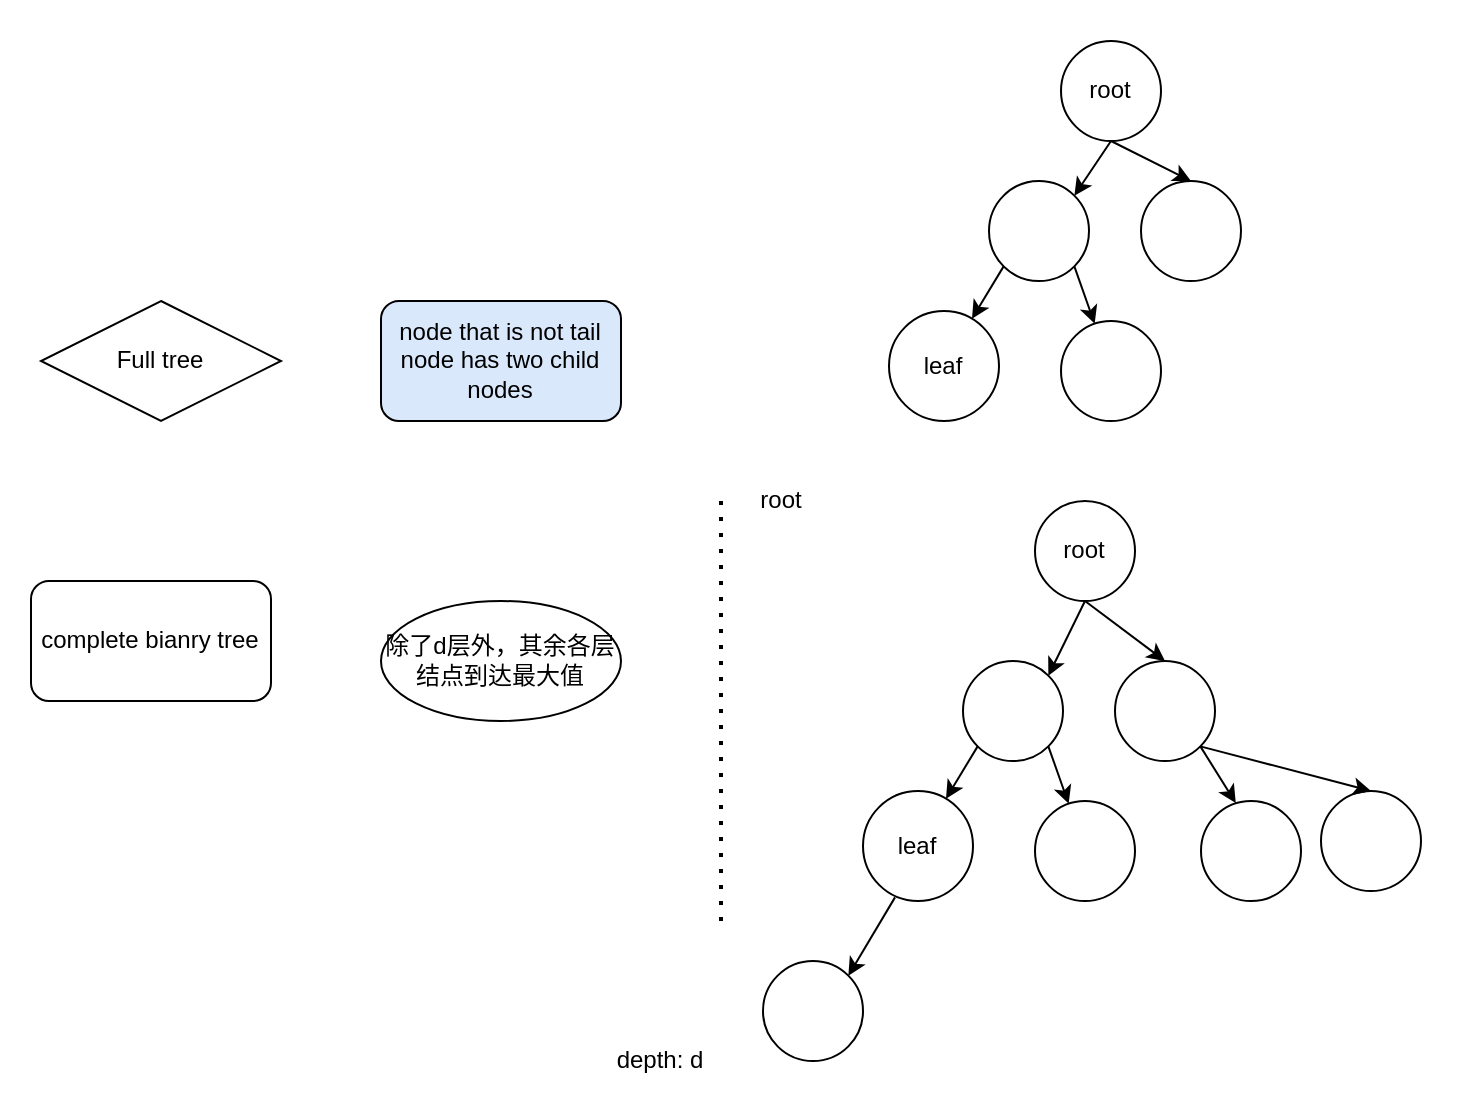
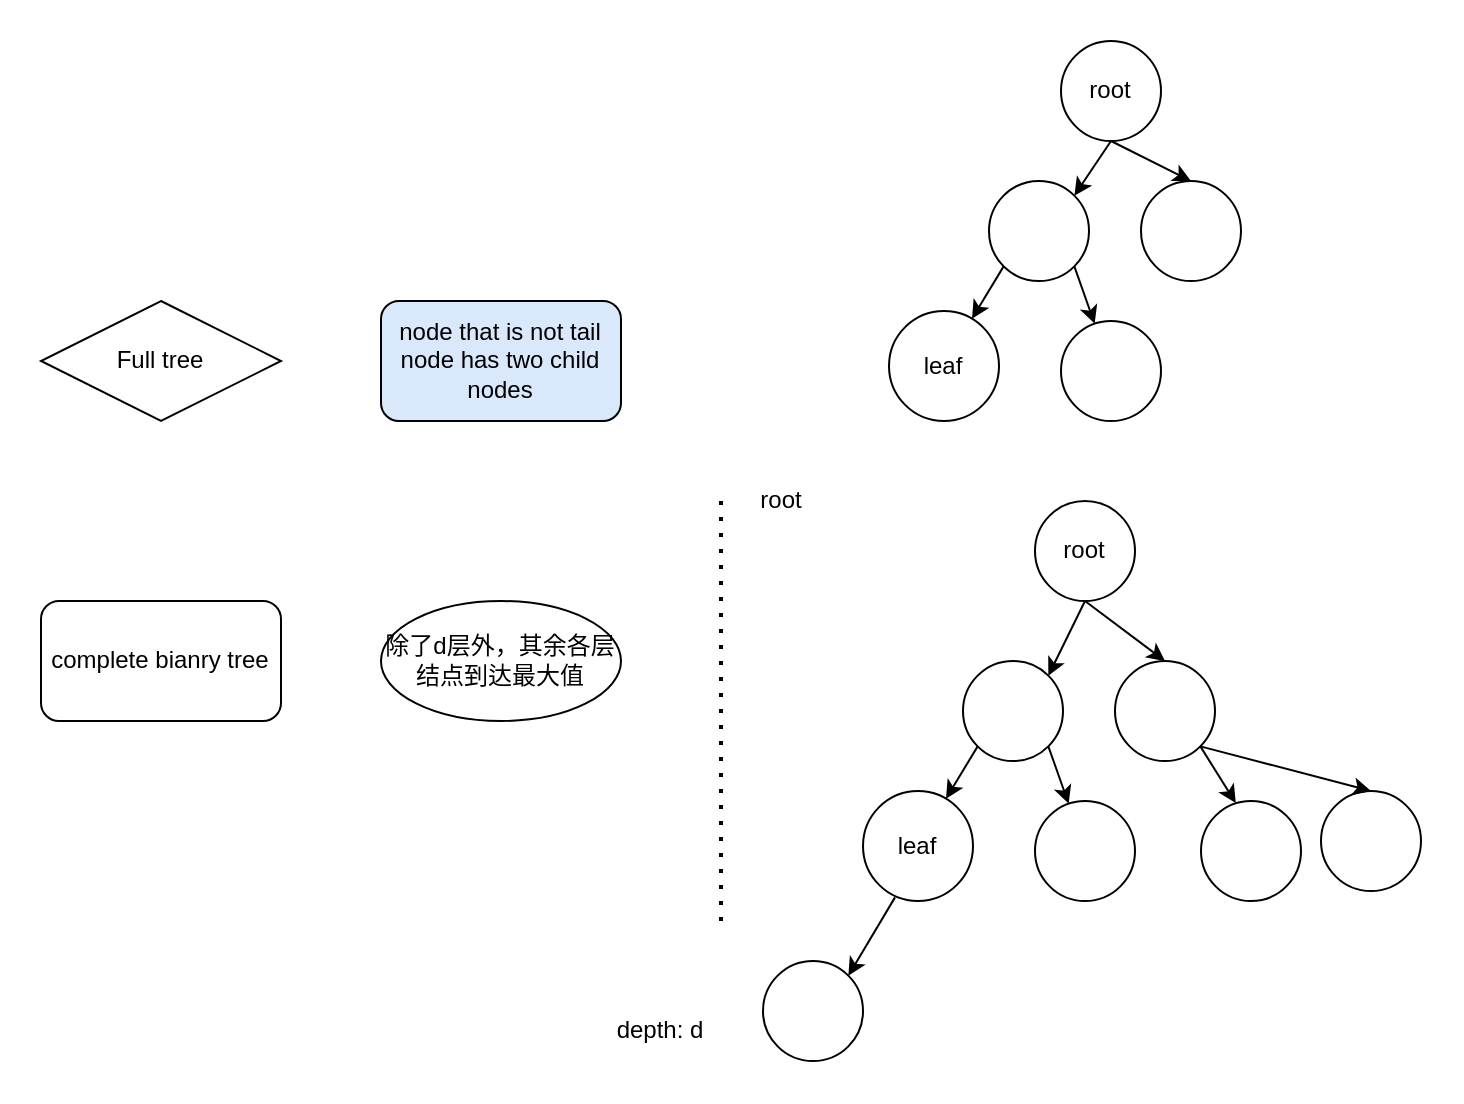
(151, 641) -> (161, 661)
(661, 1061) -> (661, 1031)
